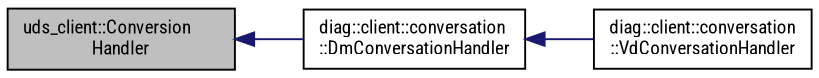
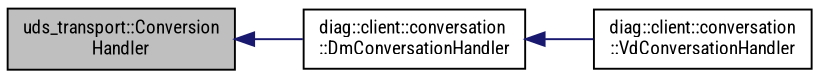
(121, 39) -> (121, 39)
